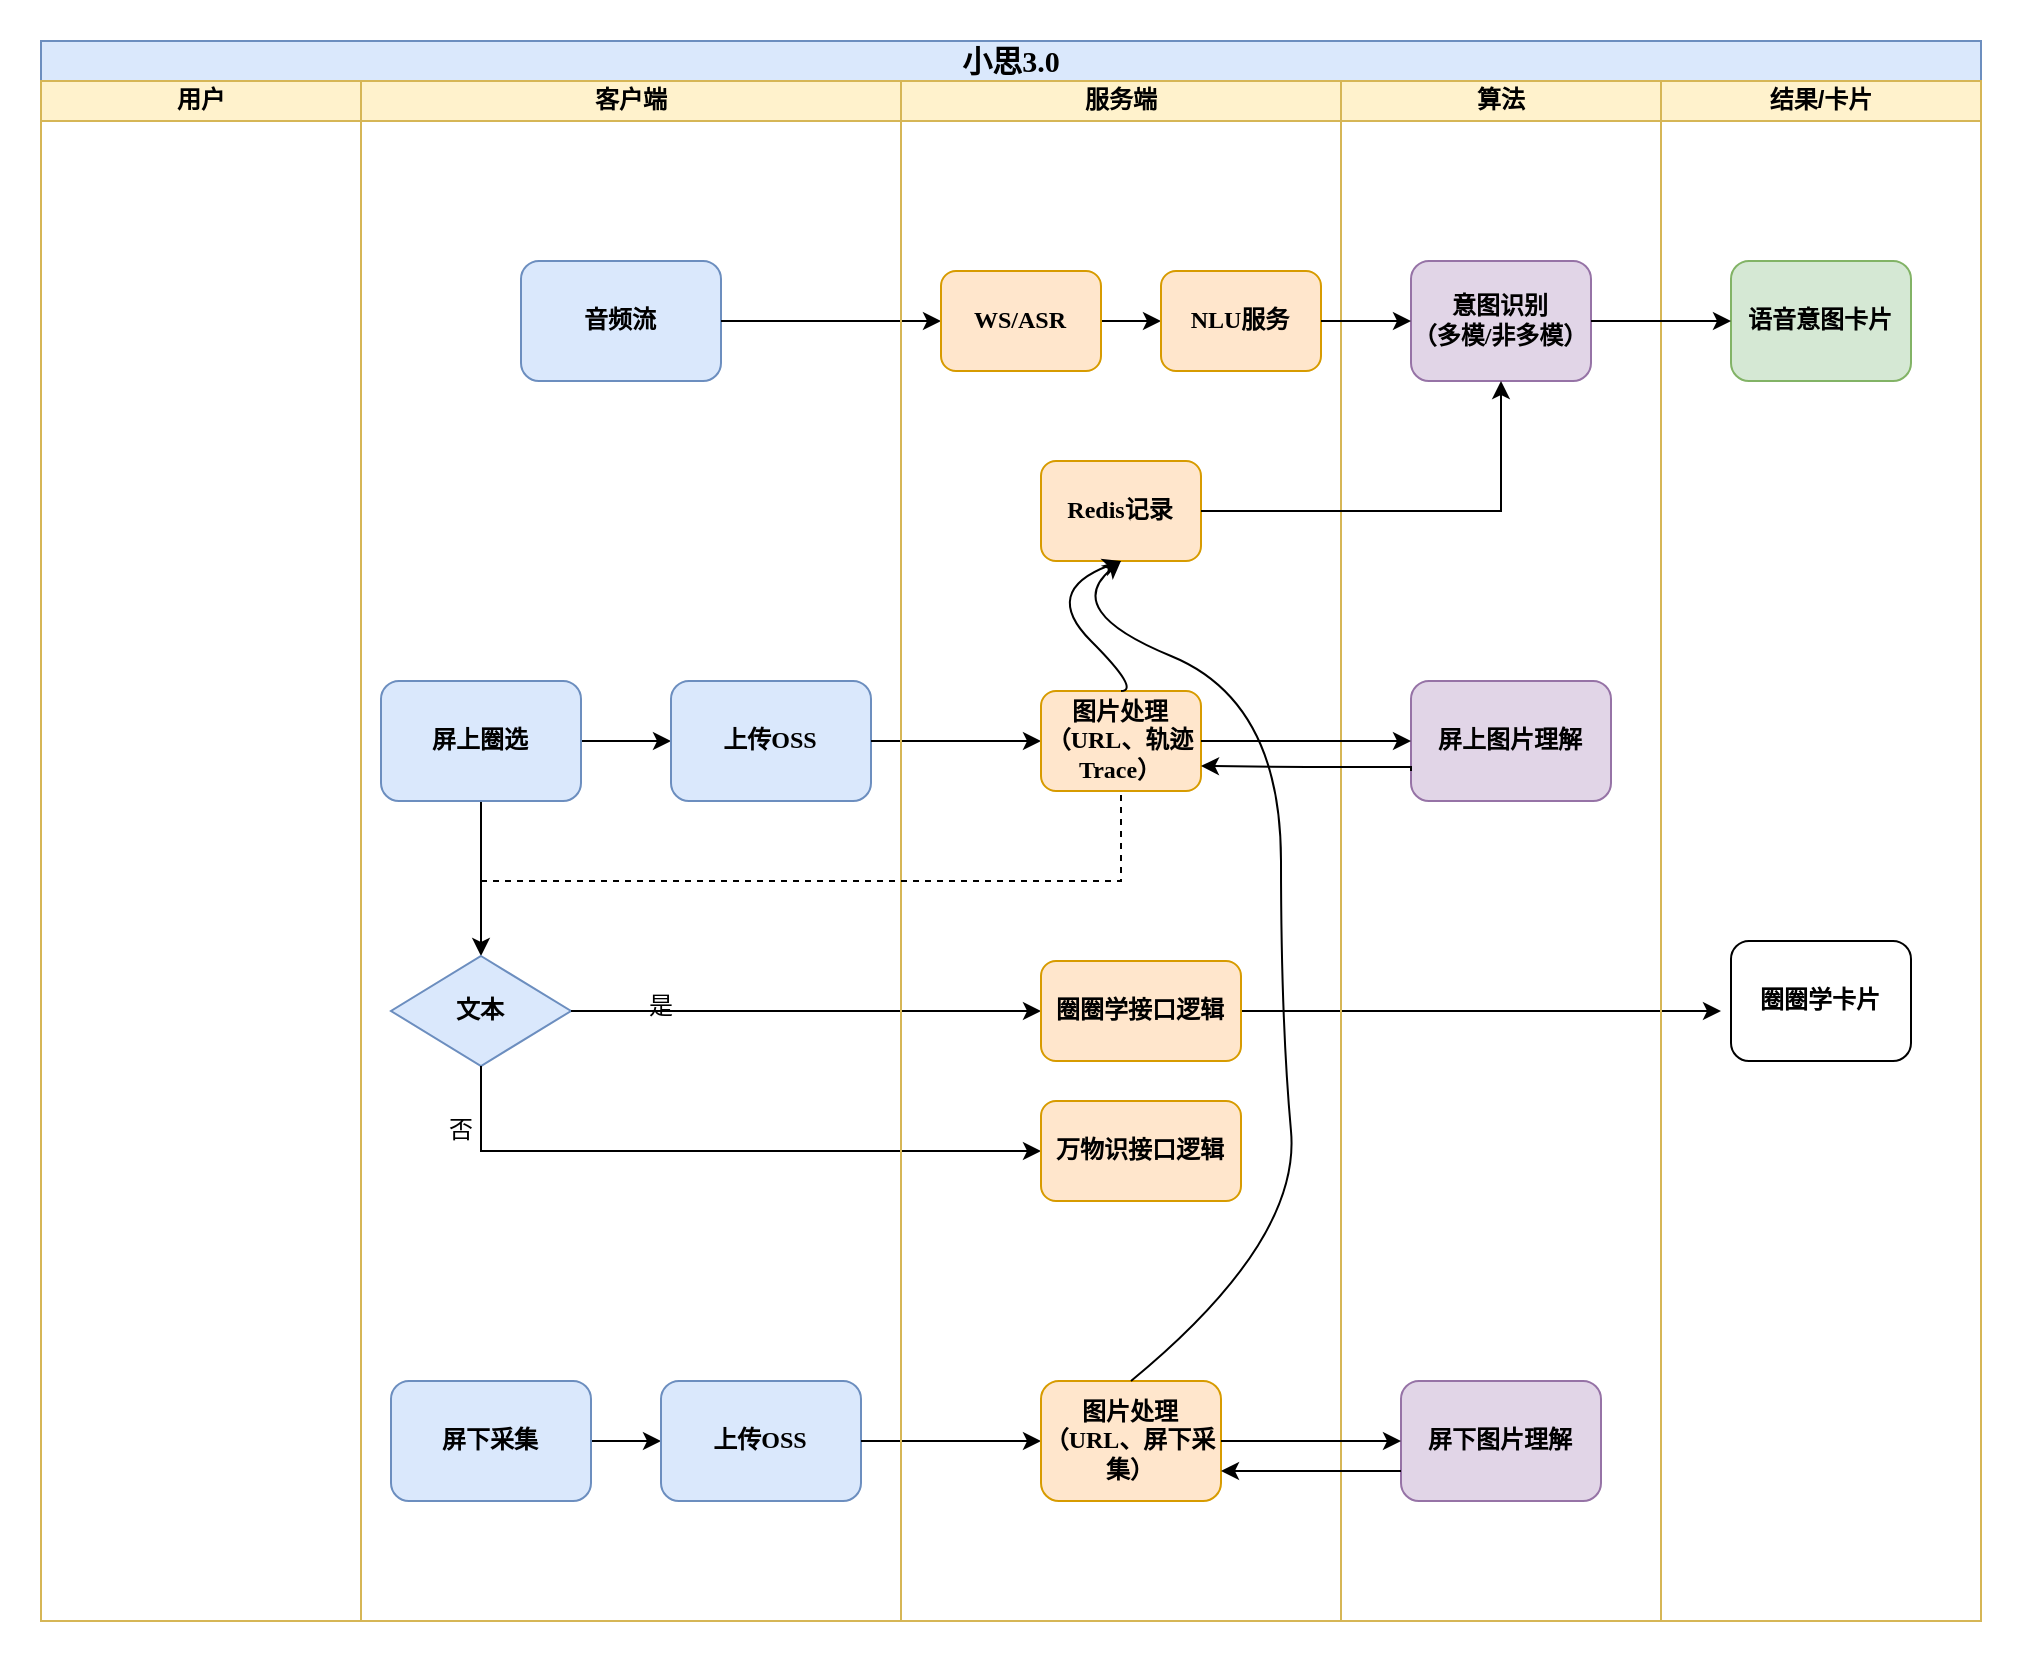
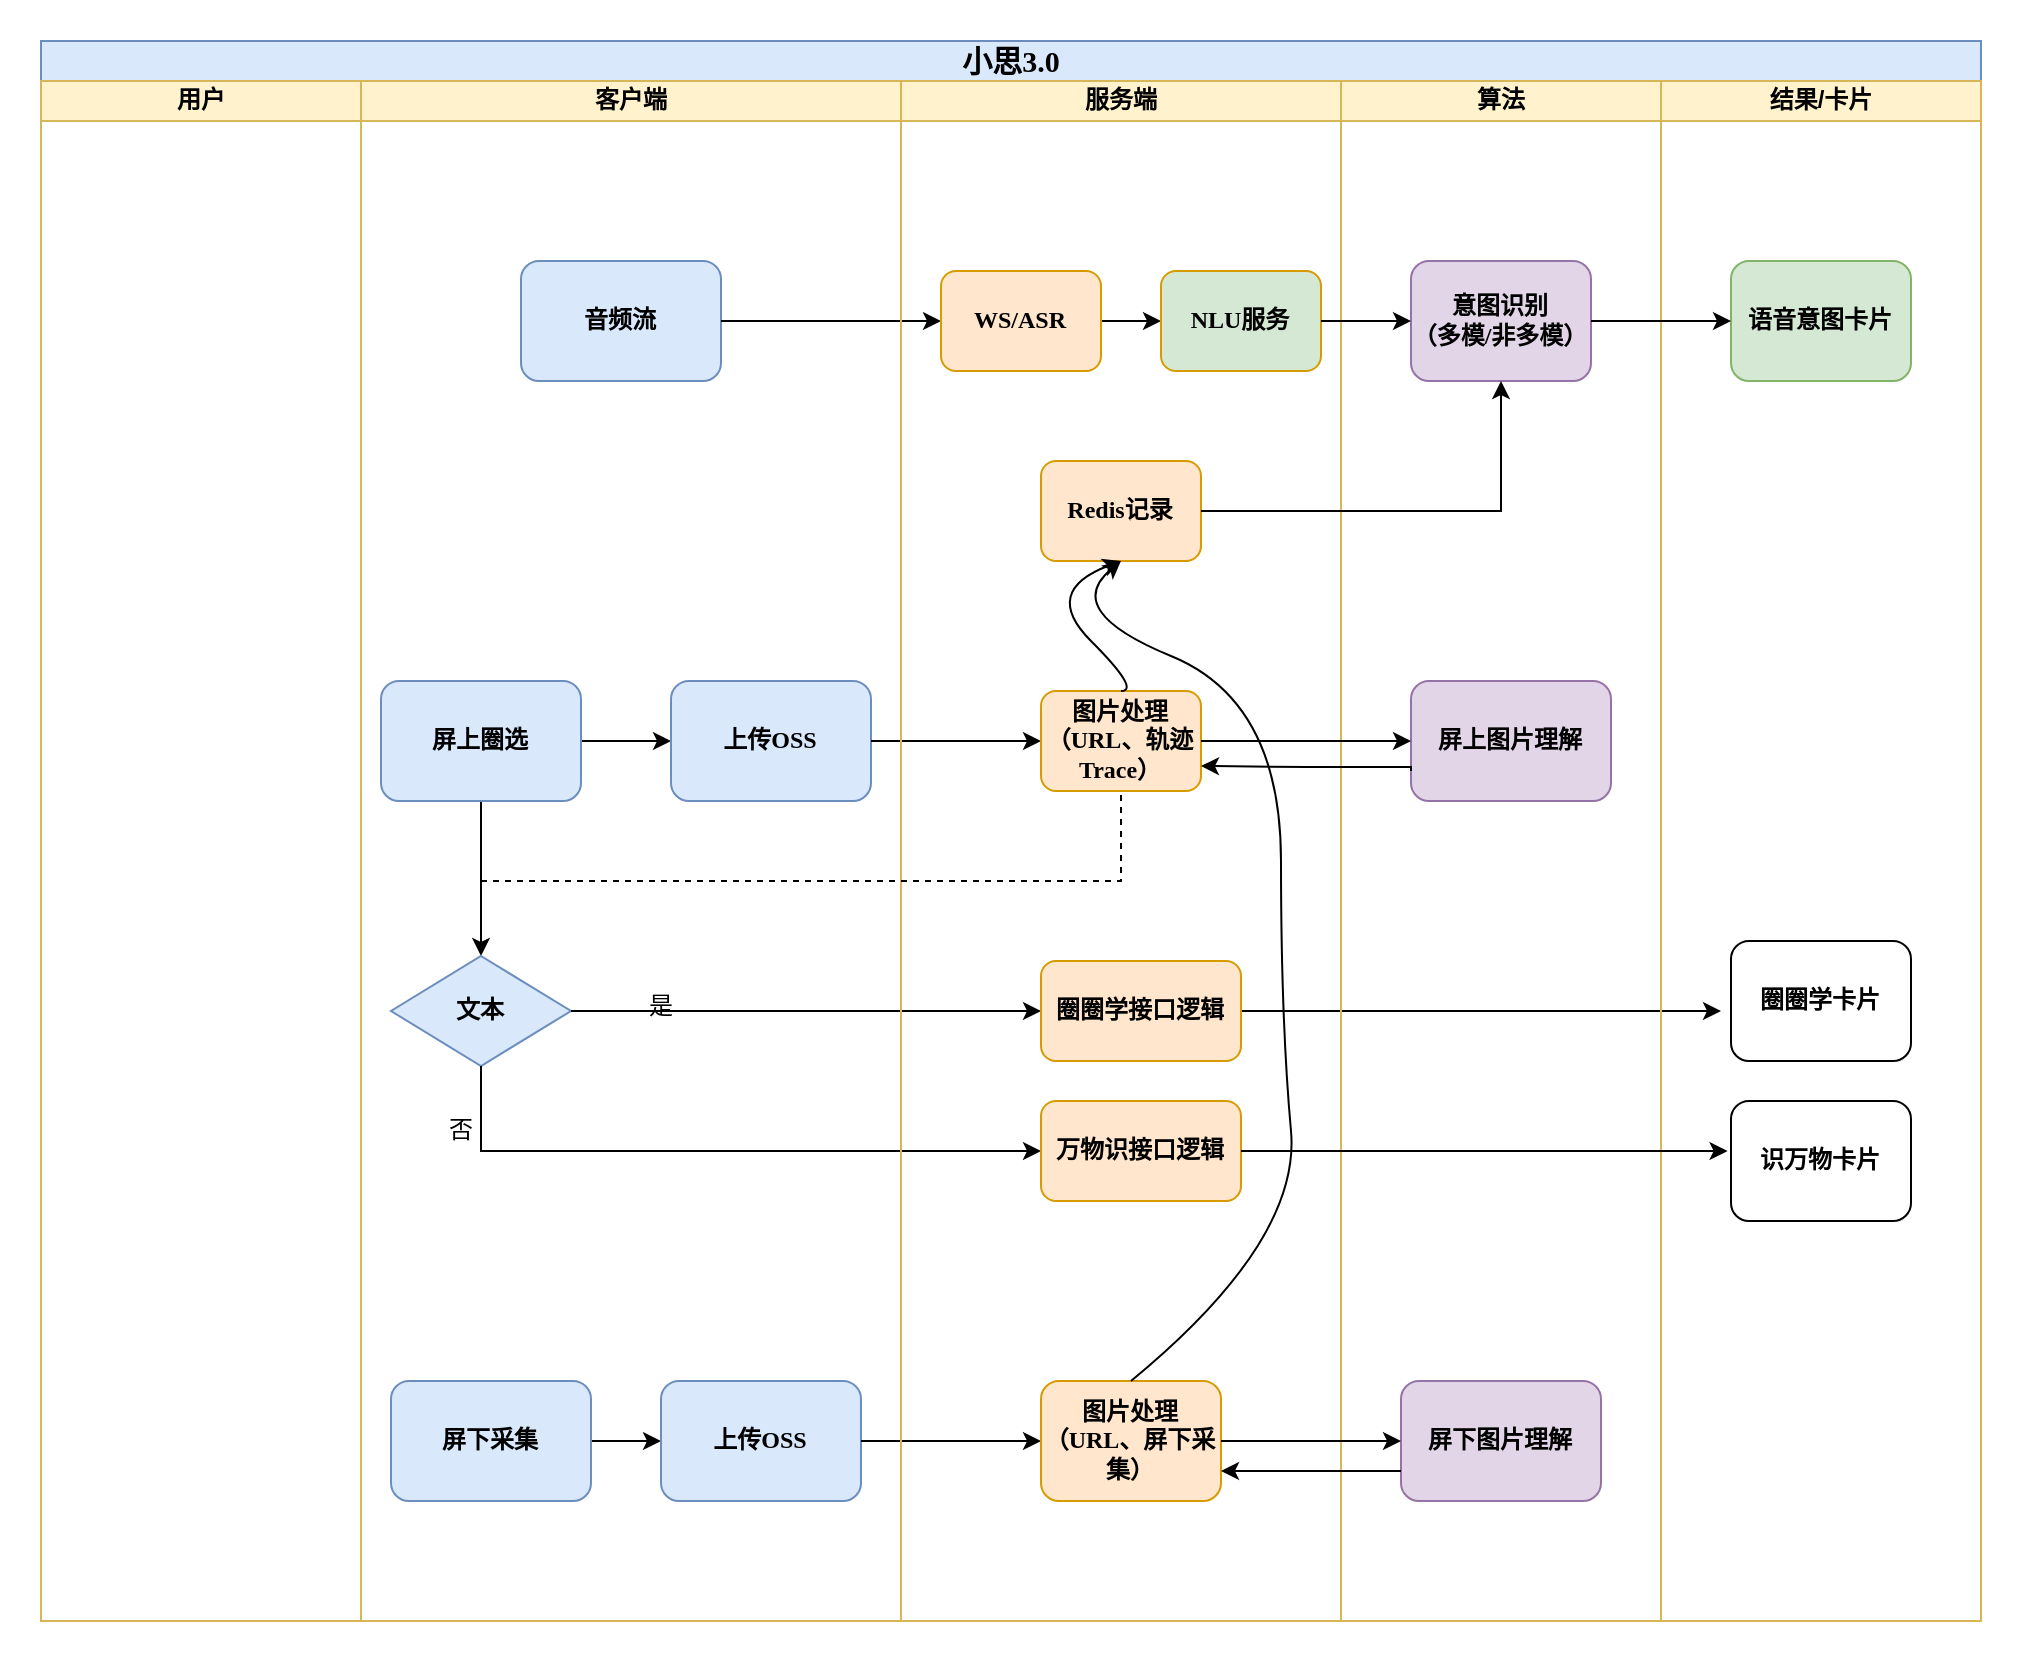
(1241, 321) -> (1241, 321)
none -> (1500, 1151)
none -> (1821, 1161)
